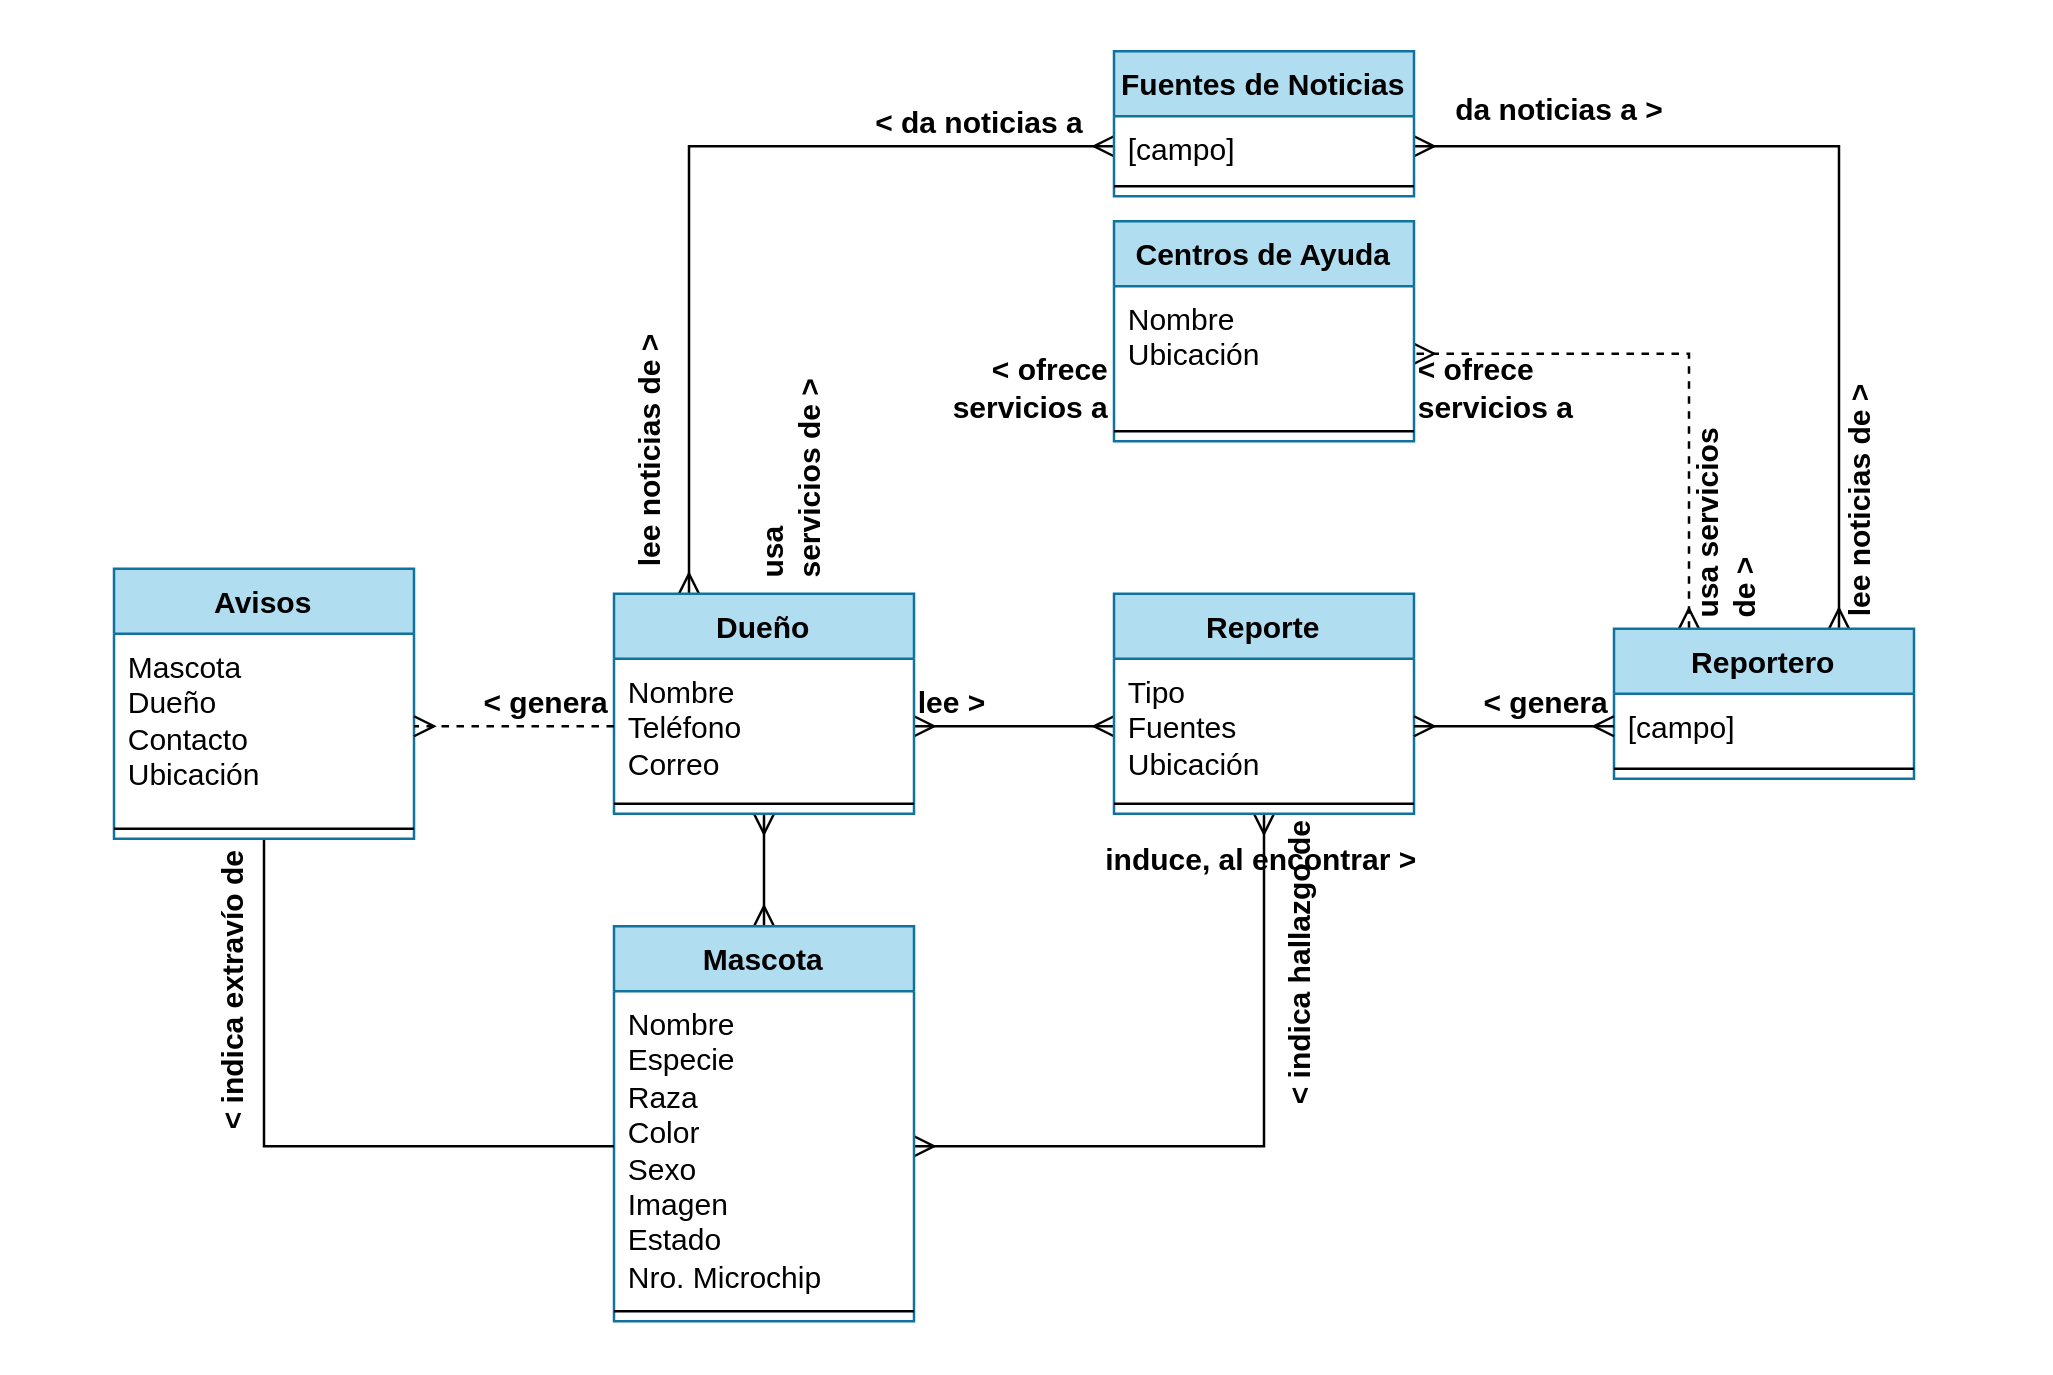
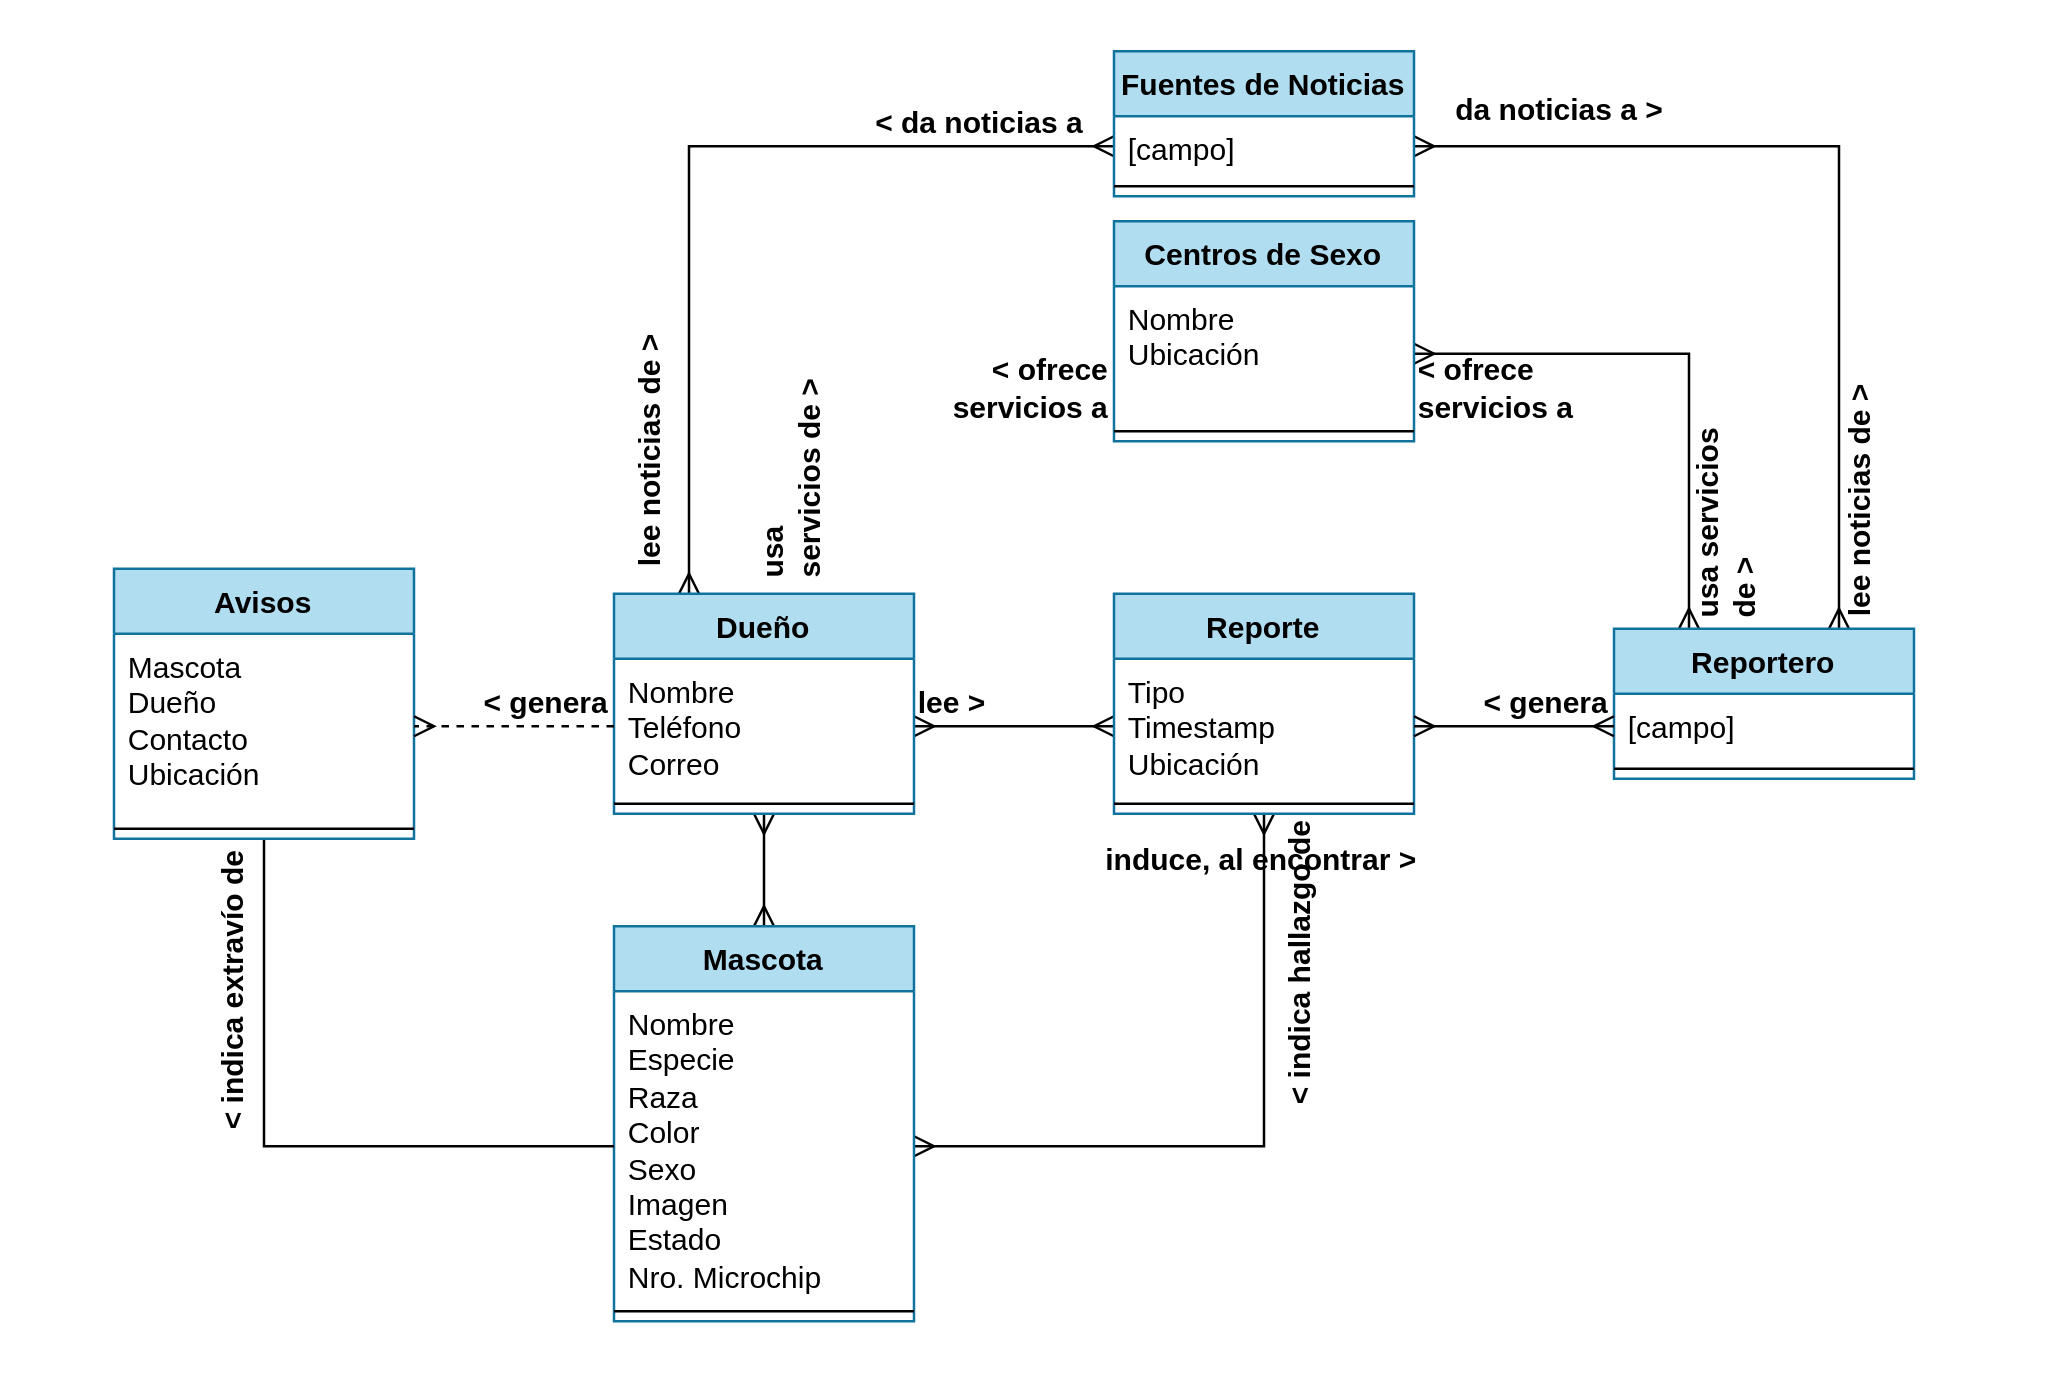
(1264, 257) -> (1264, 257)
(1687, 354) -> (1687, 354)
(1197, 730) -> (1200, 730)
